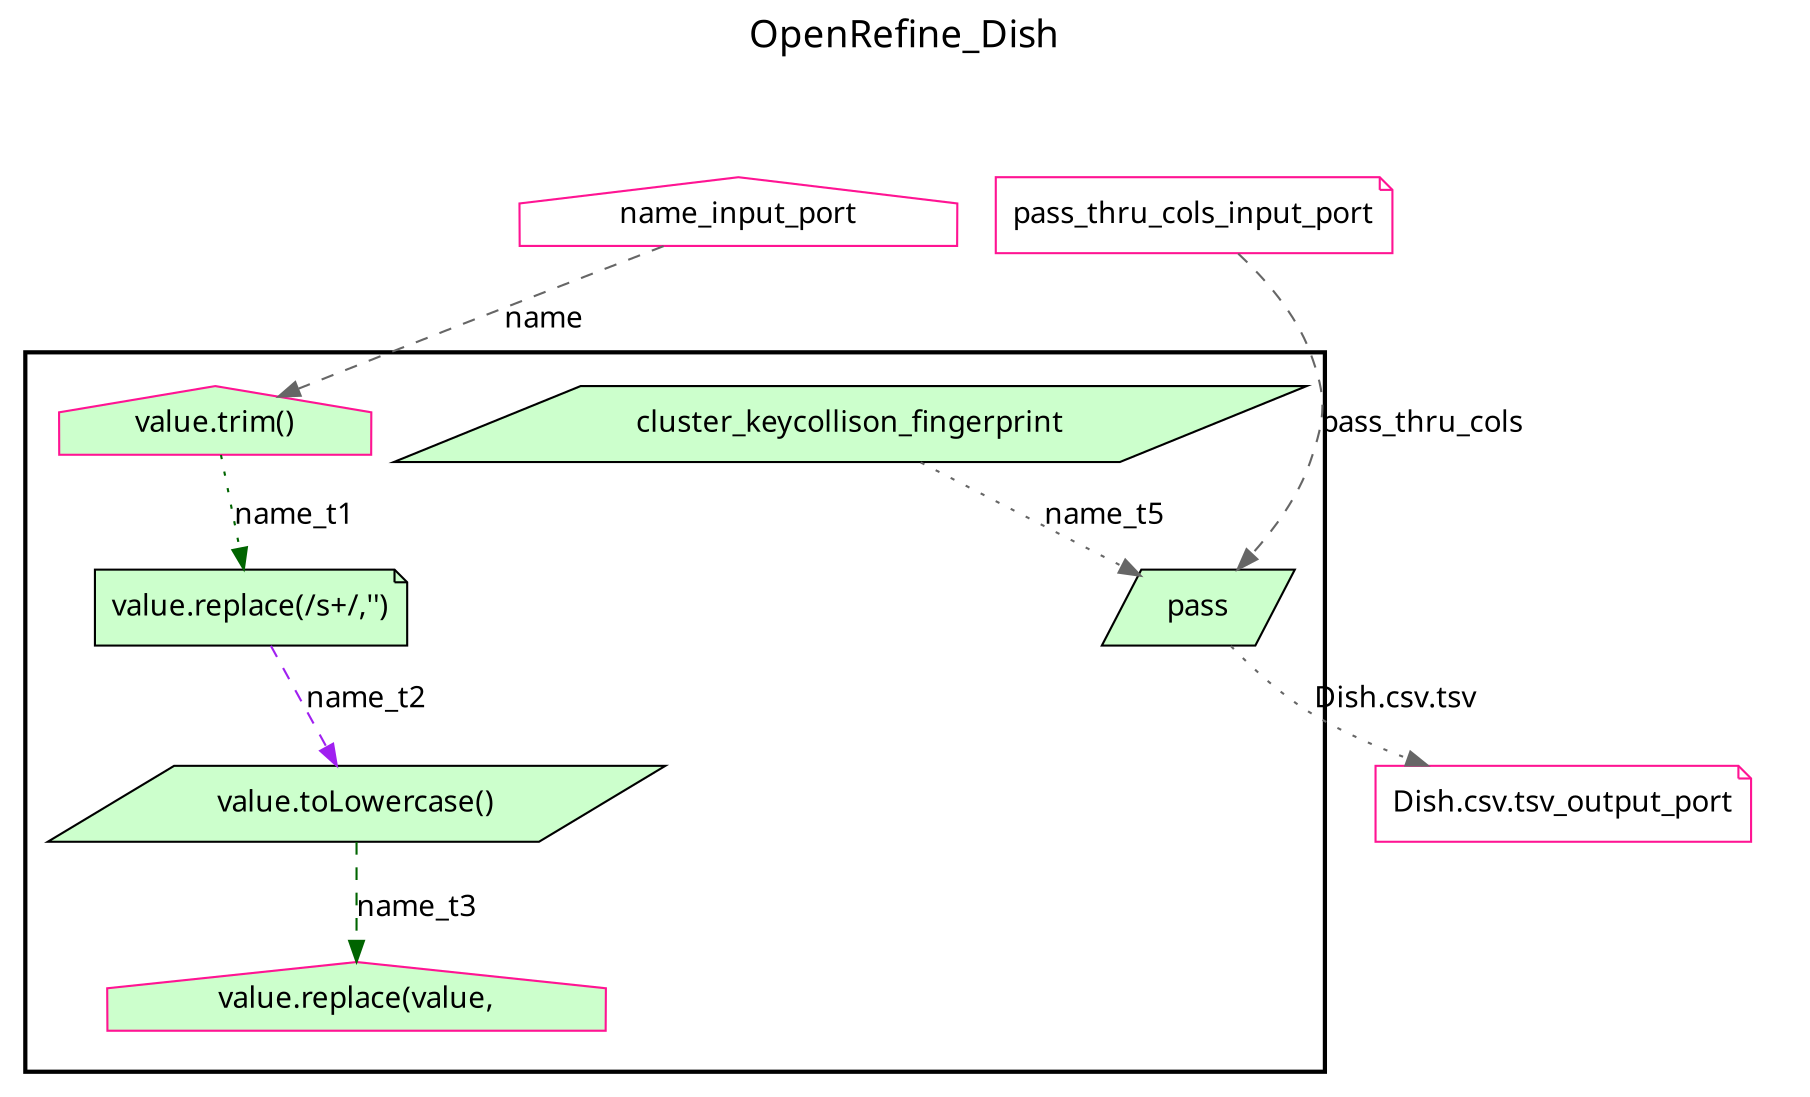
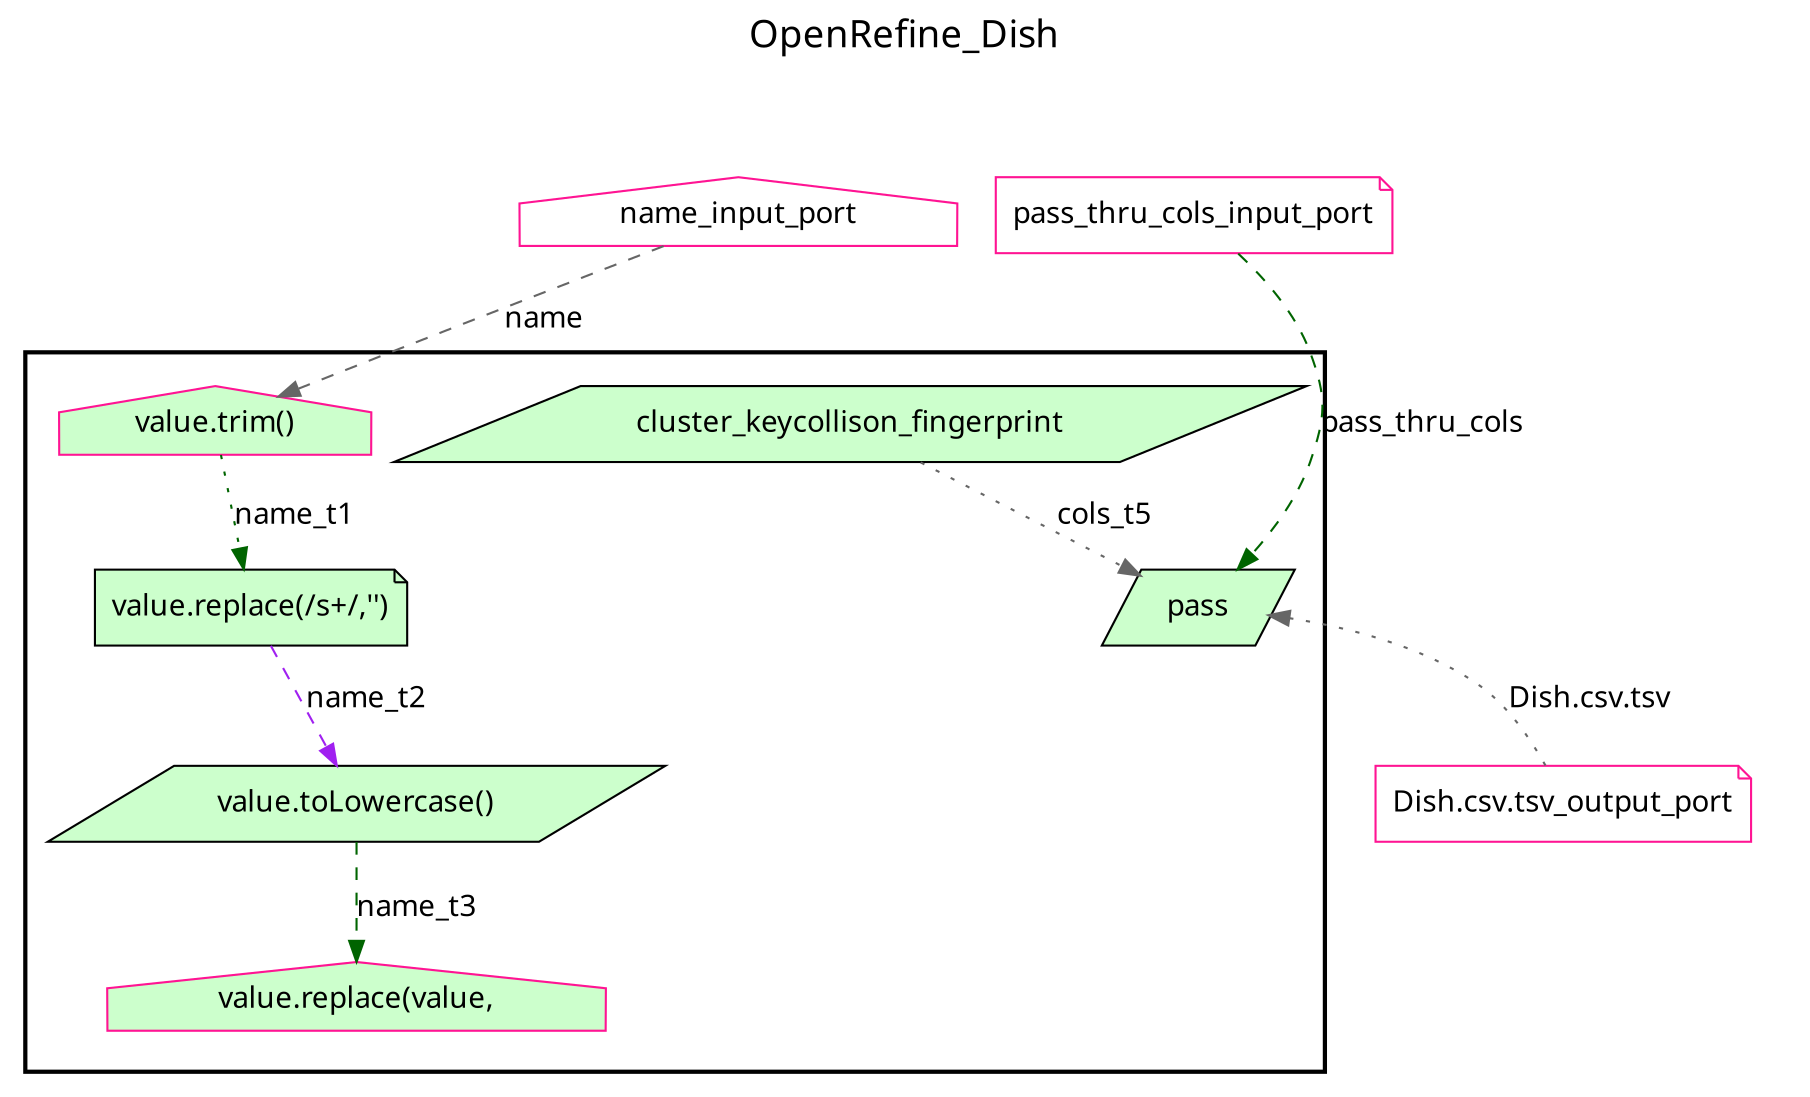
(1302, 335) -> (1302, 335)
(1105, 516) -> (1105, 516)
(1294, 702) -> (1437, 661)
